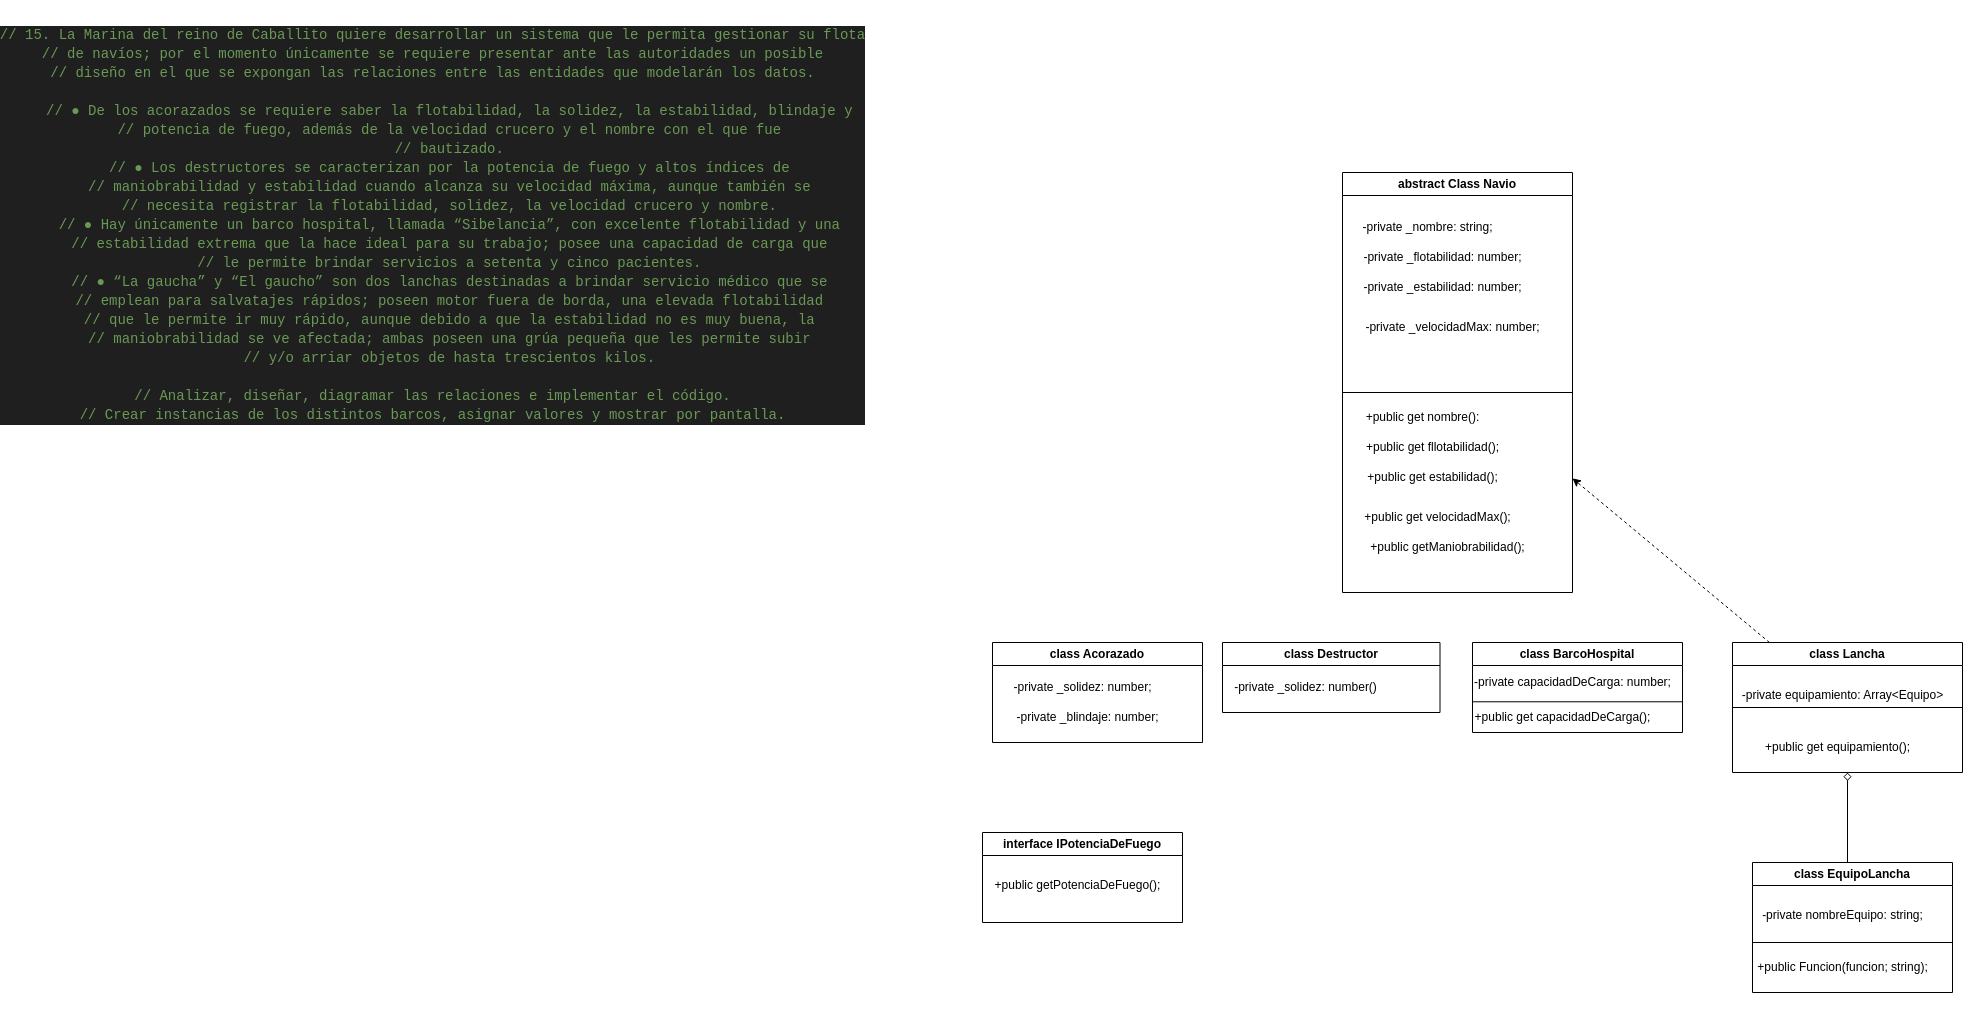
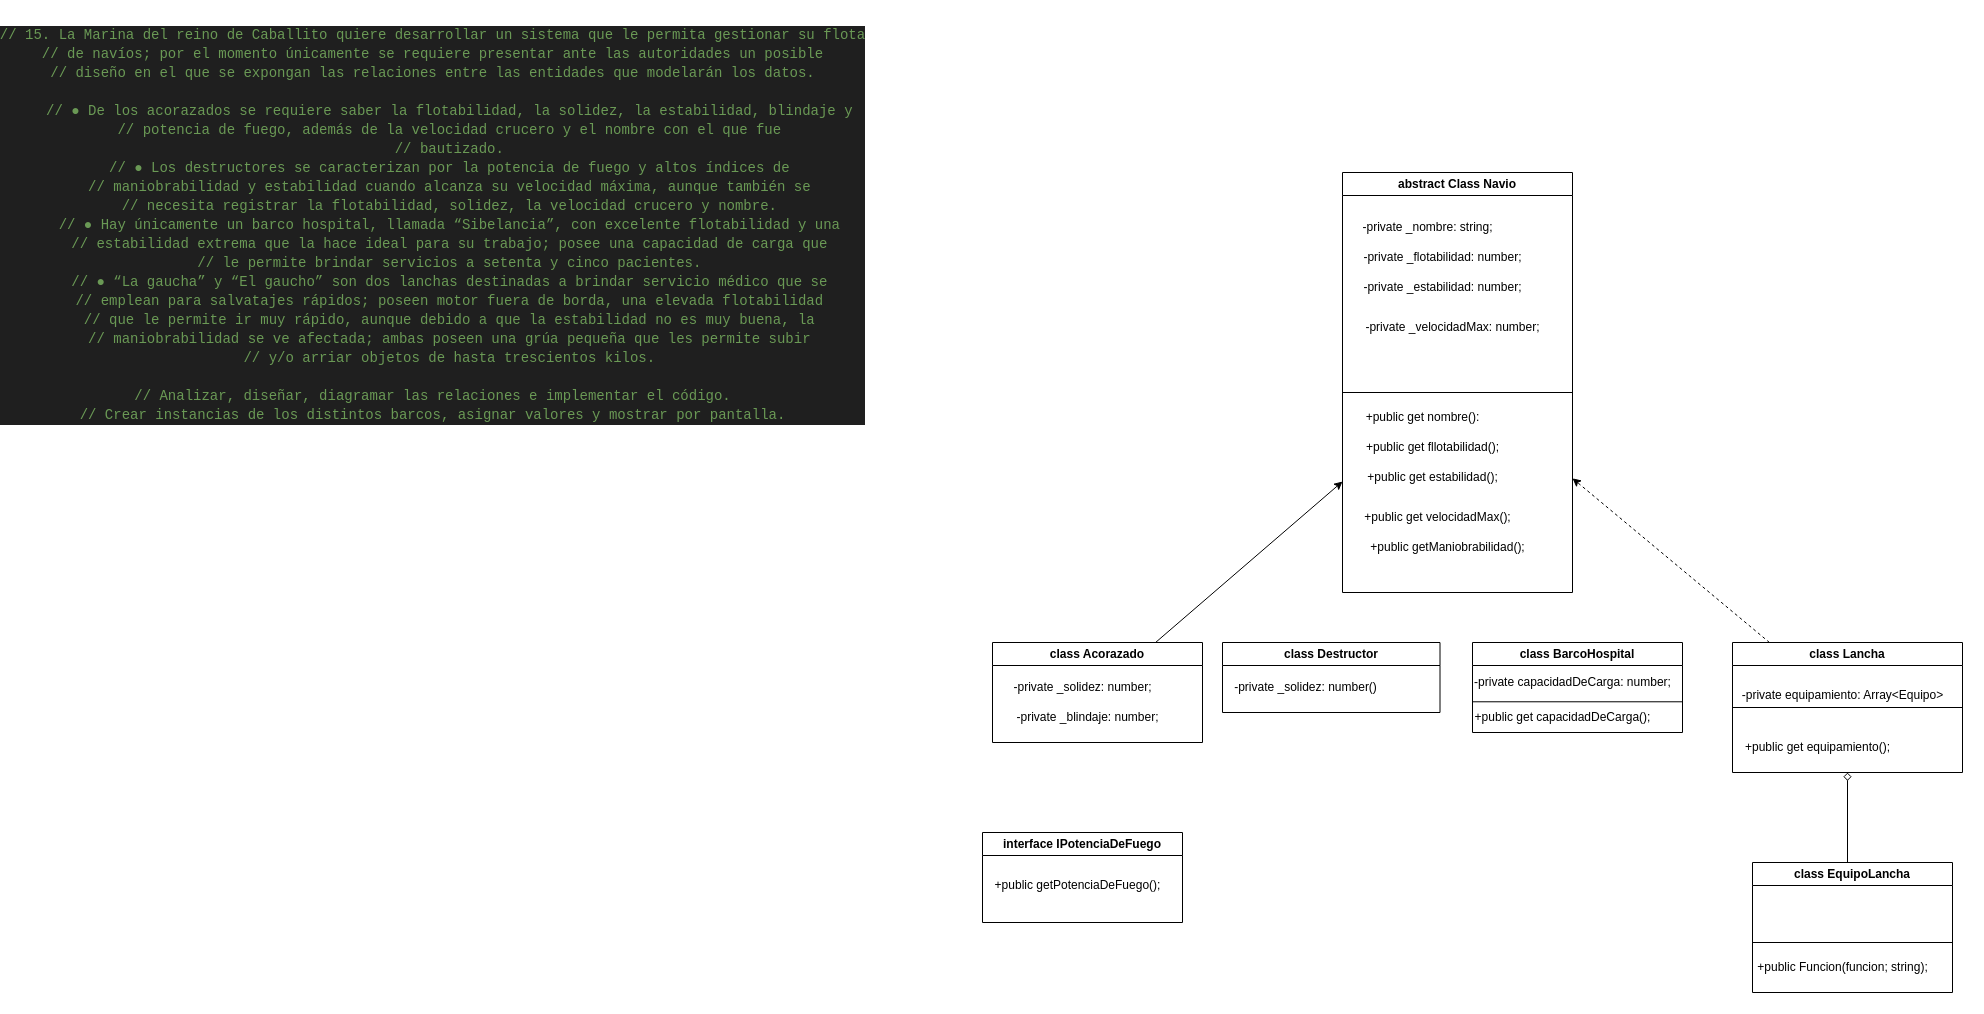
none -> (1247, 564)
(1838, 748) -> (1818, 748)
(1843, 916) -> none
